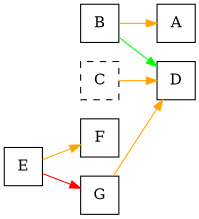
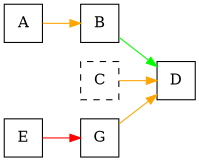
(133, 23) -> (56, 23)
(100, 138) -> none
